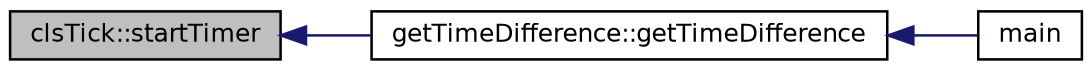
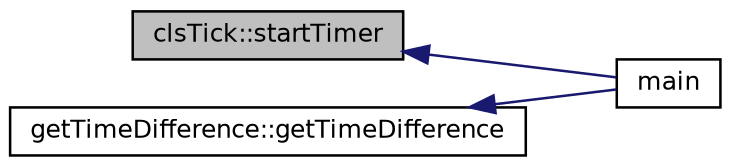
(339, 35) -> (522, 66)
